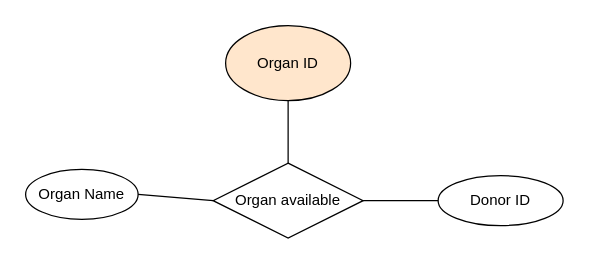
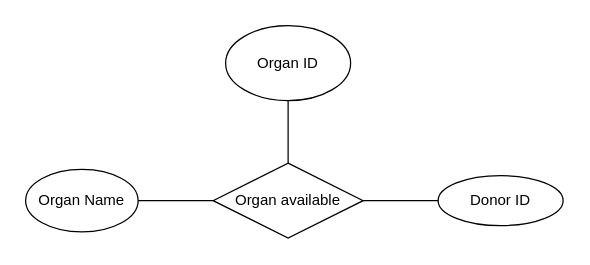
(288, 63) -> (288, 63)
(82, 194) -> (82, 201)
